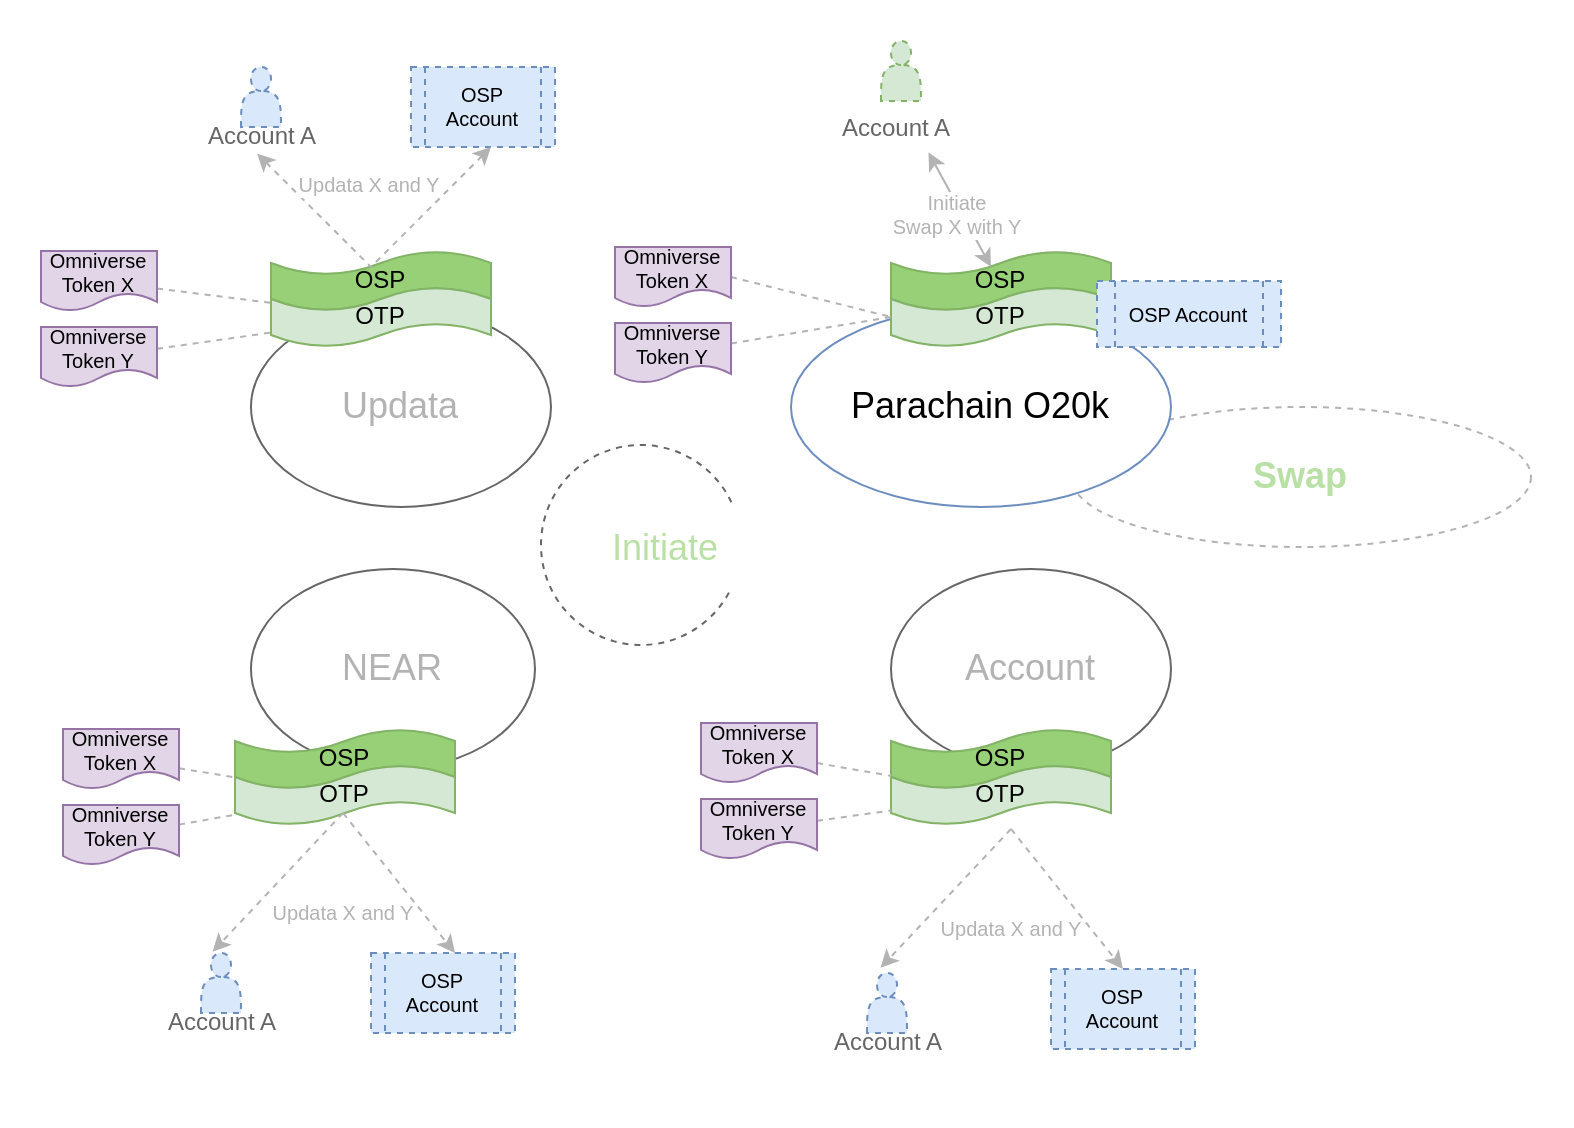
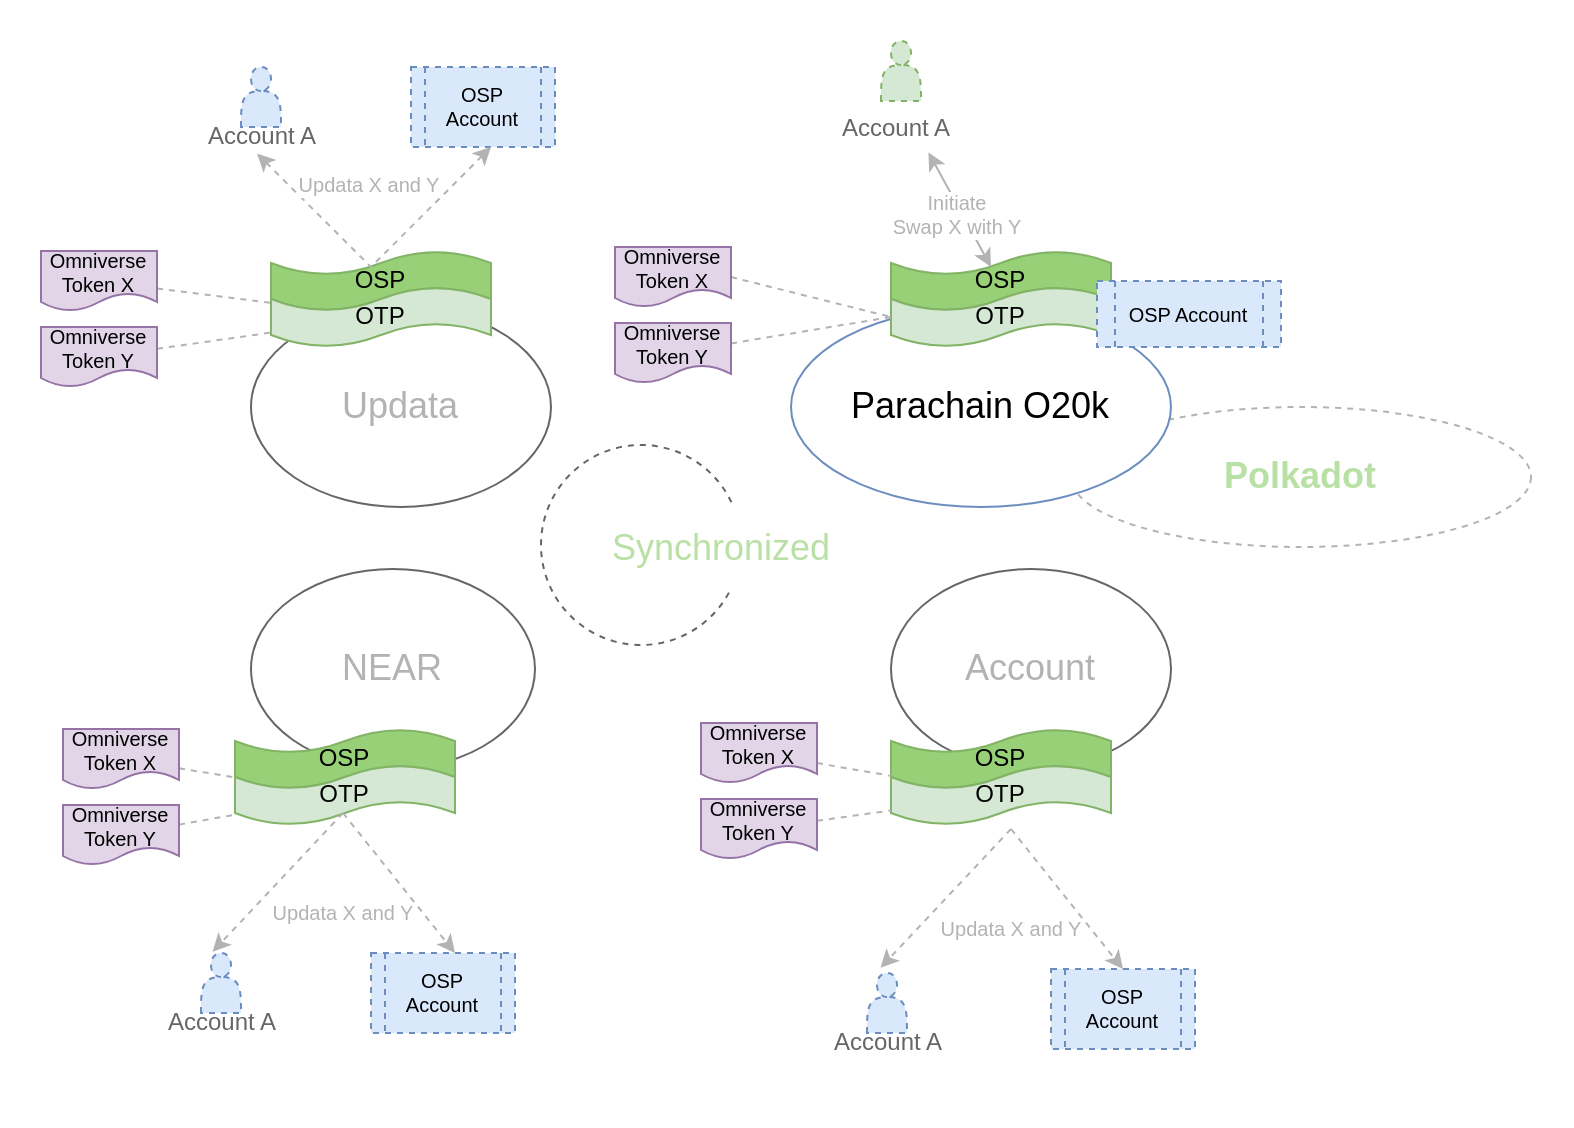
(1301, 477) -> (1301, 477)
(683, 548) -> (728, 548)
